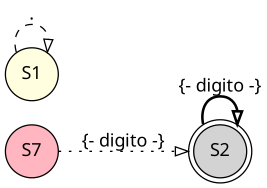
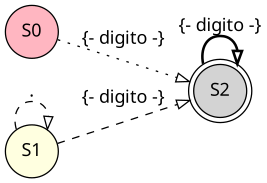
none -> (117, 124)
(32, 151) -> (32, 32)
